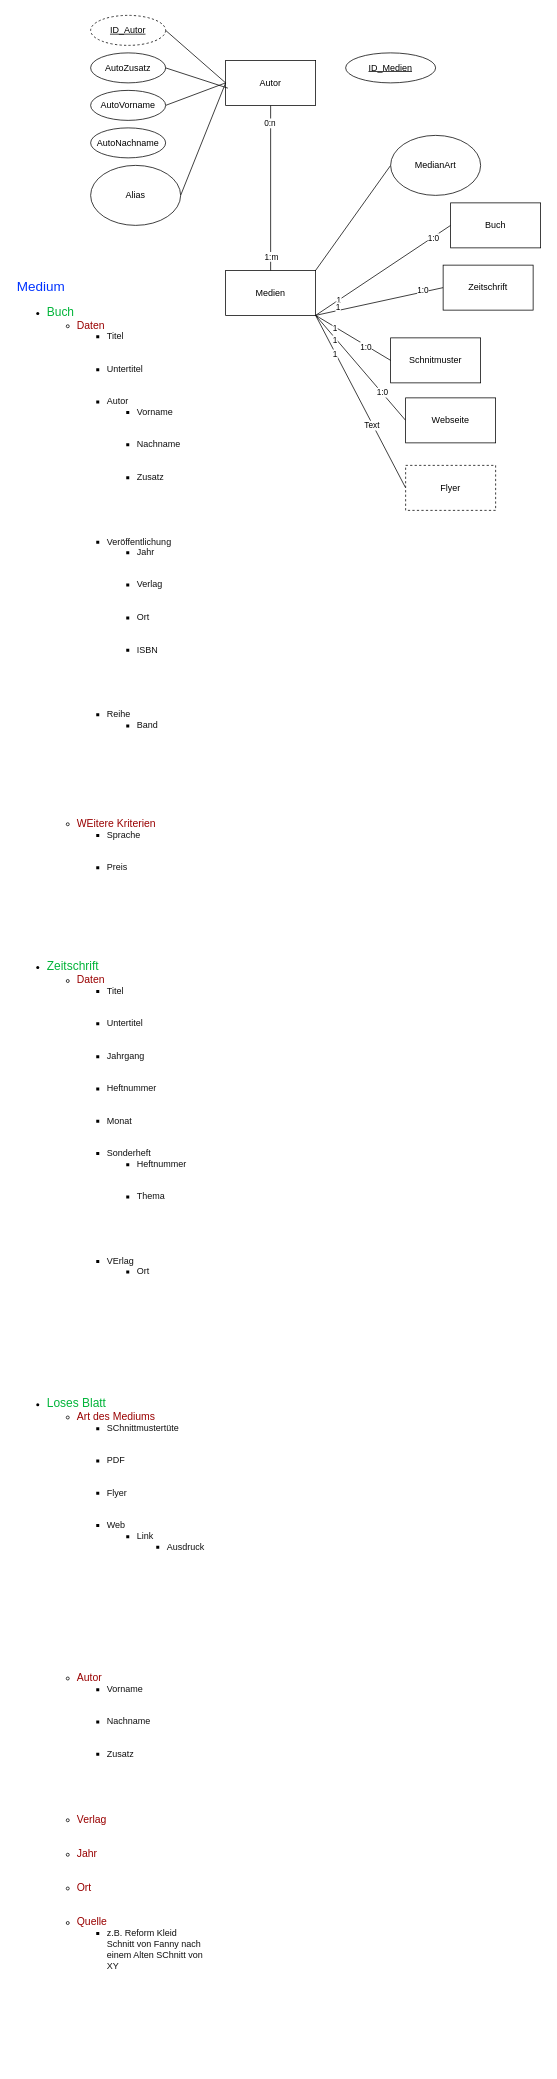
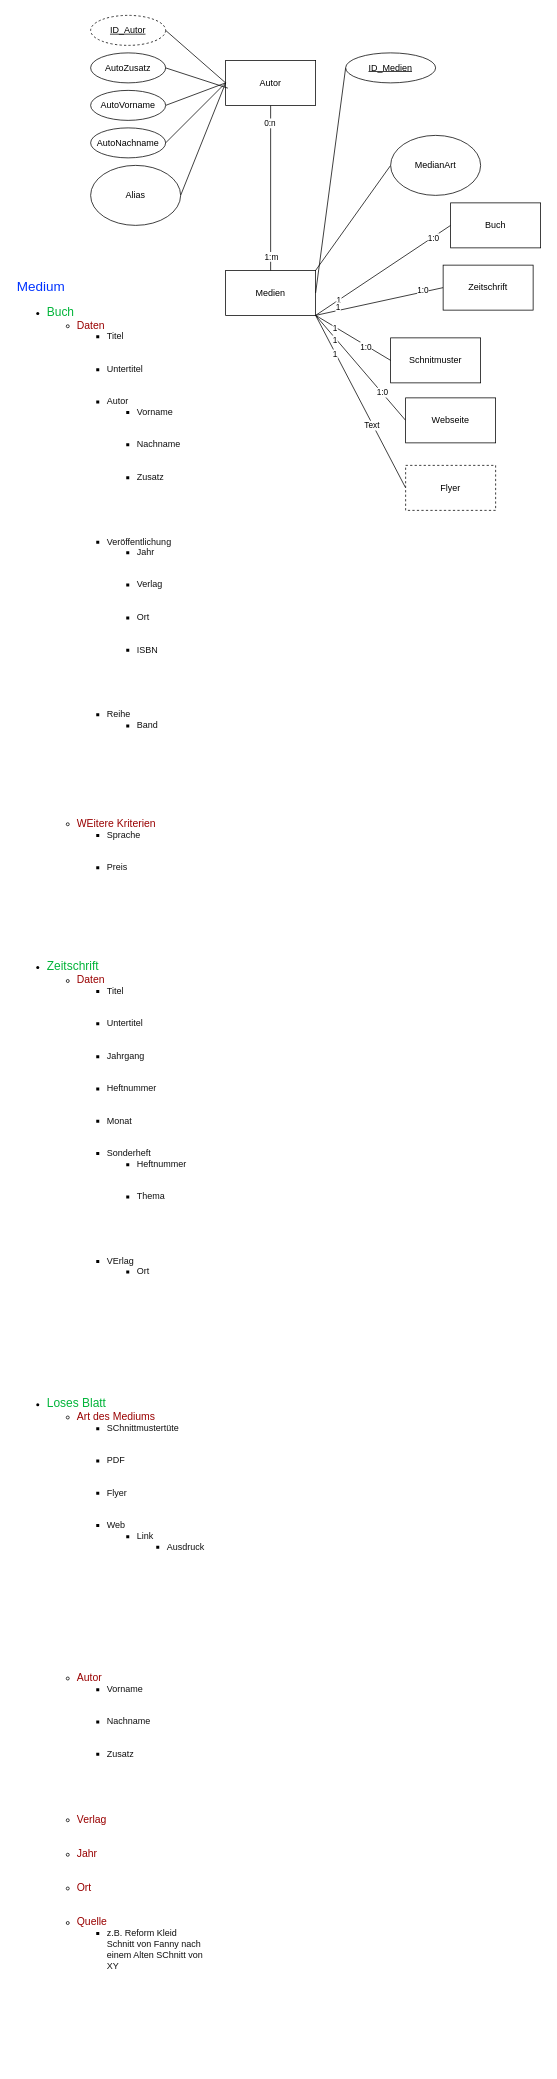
none -> (193, 116)
none -> (333, 163)
